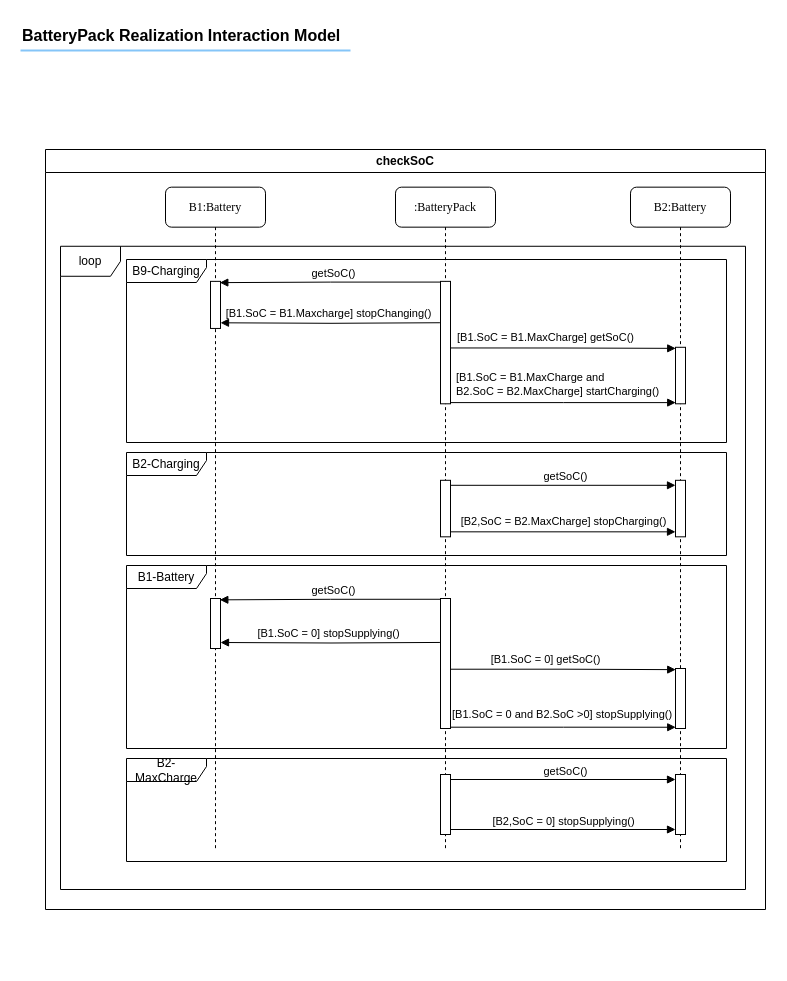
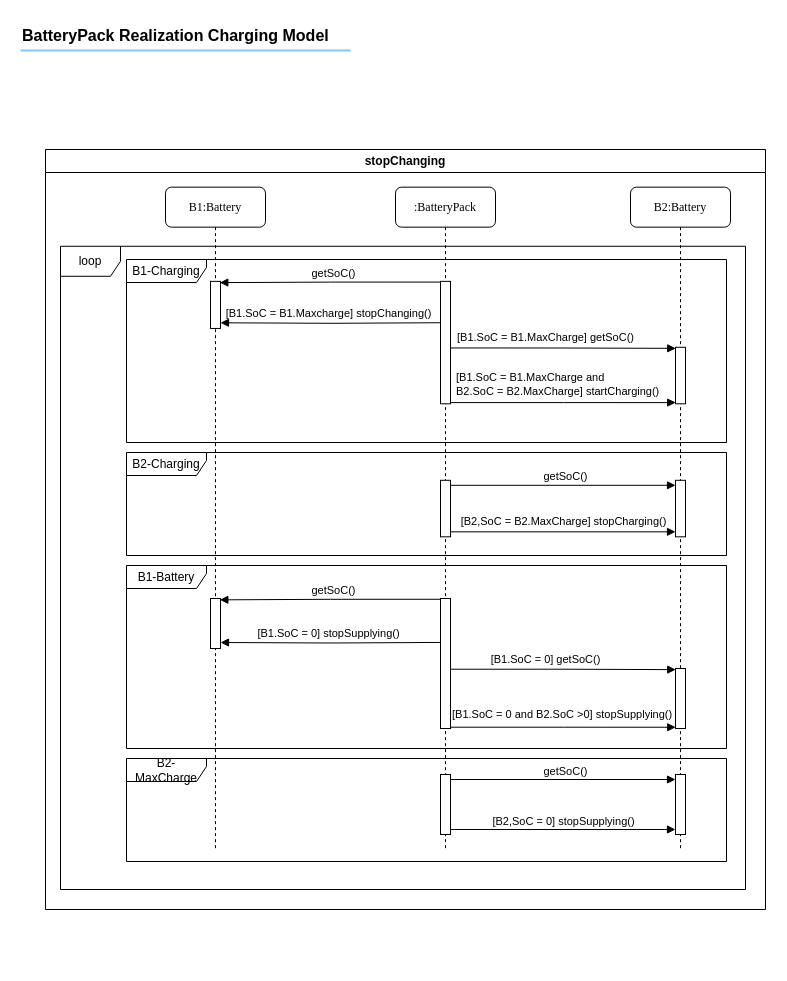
(190, 36) -> (176, 36)
(406, 162) -> (406, 162)
(167, 272) -> (167, 272)
